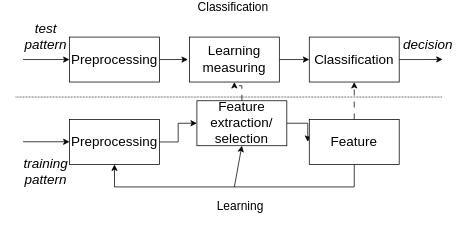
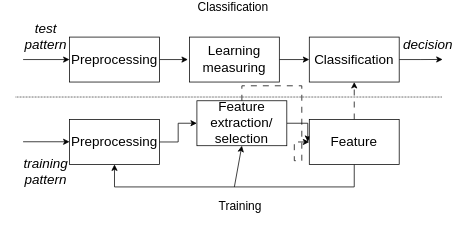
(239, 86) -> (289, 86)
(240, 206) -> (240, 206)
